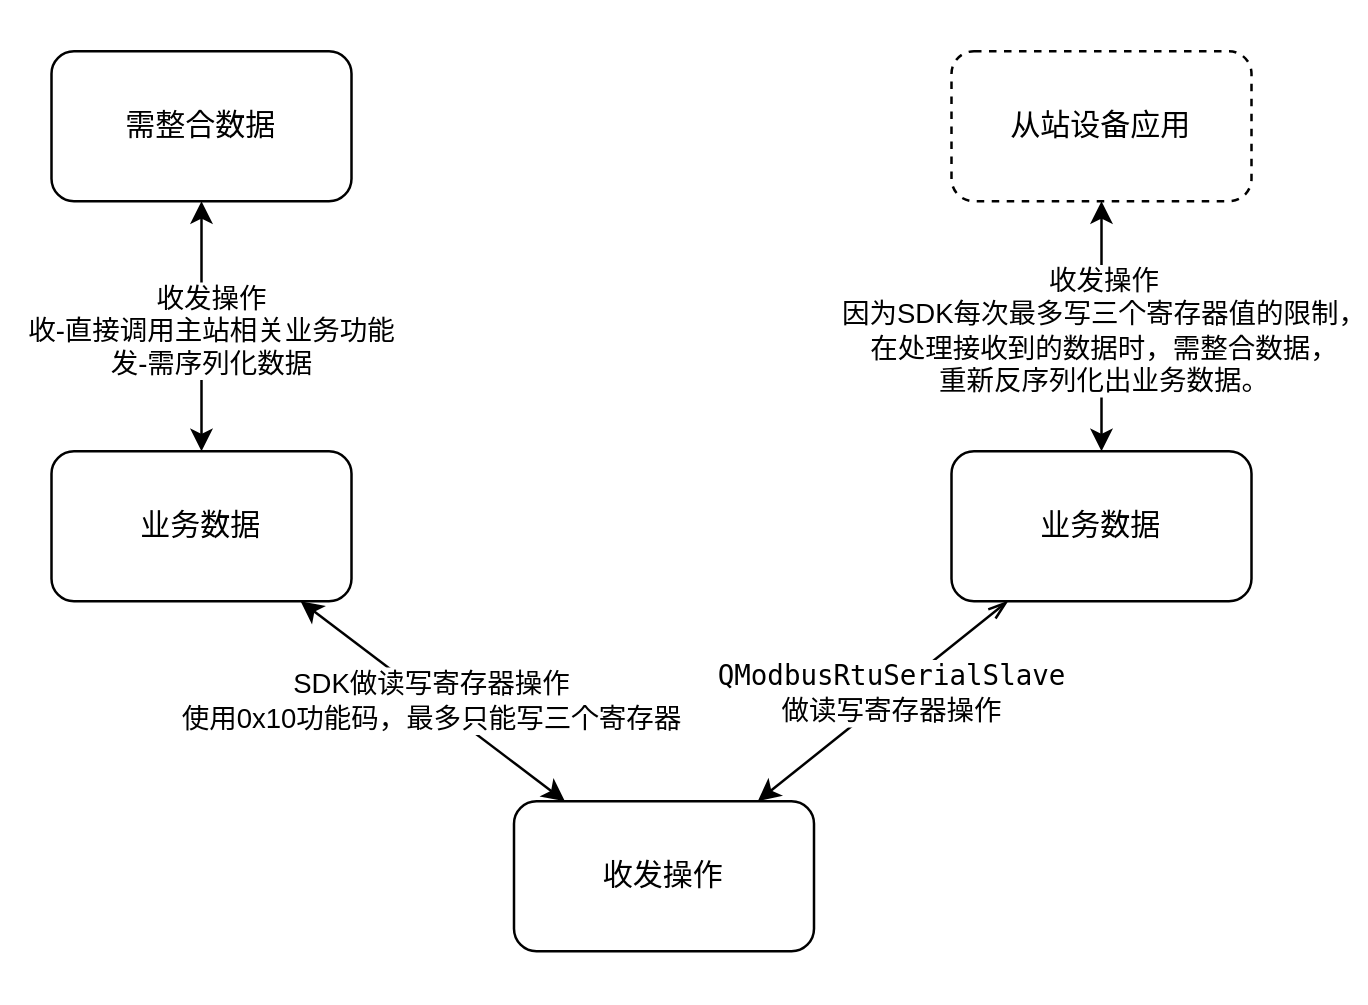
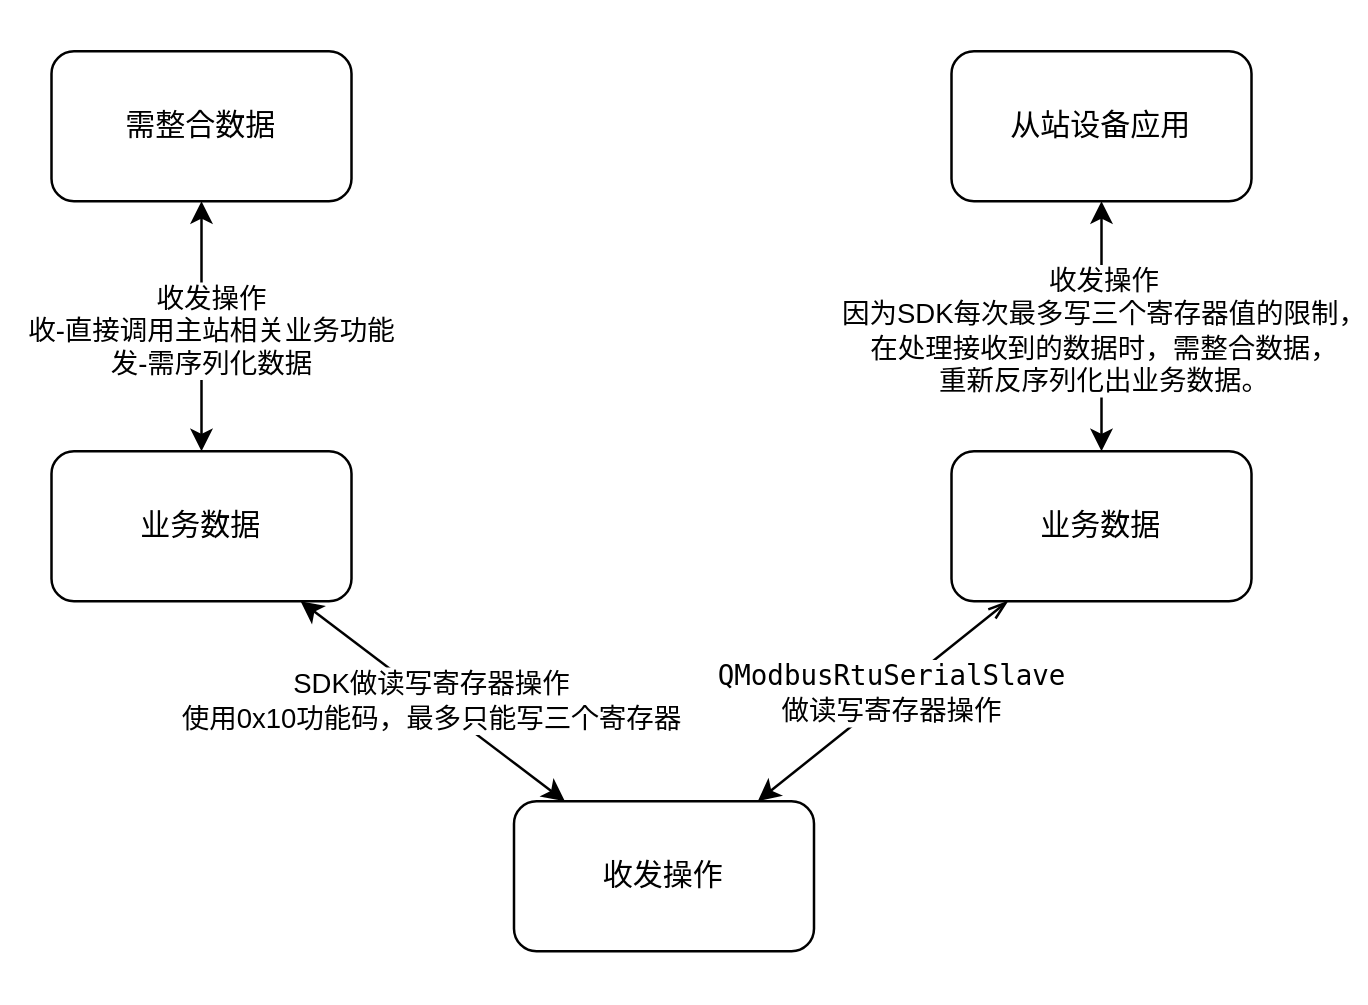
(1101, 126) -> (1101, 126)
